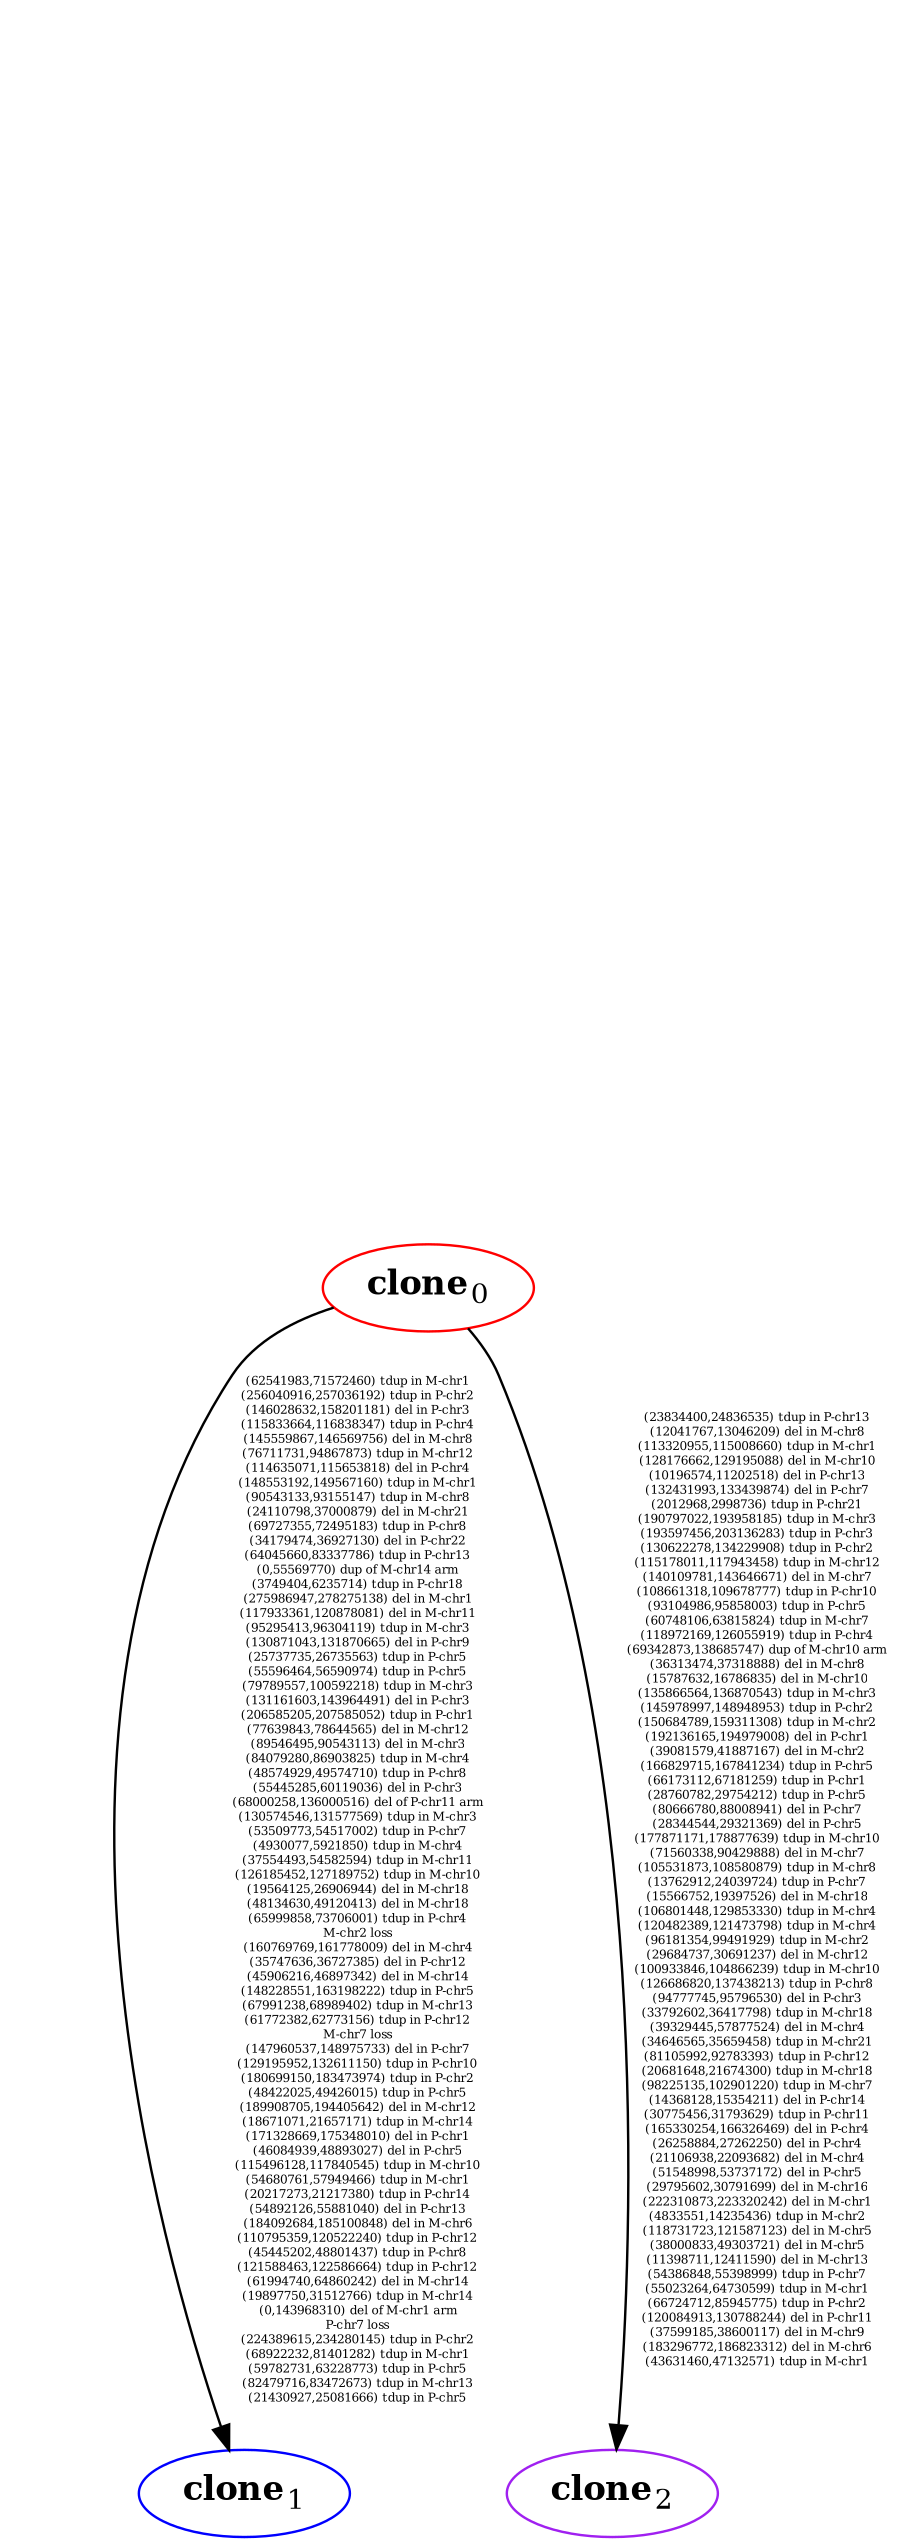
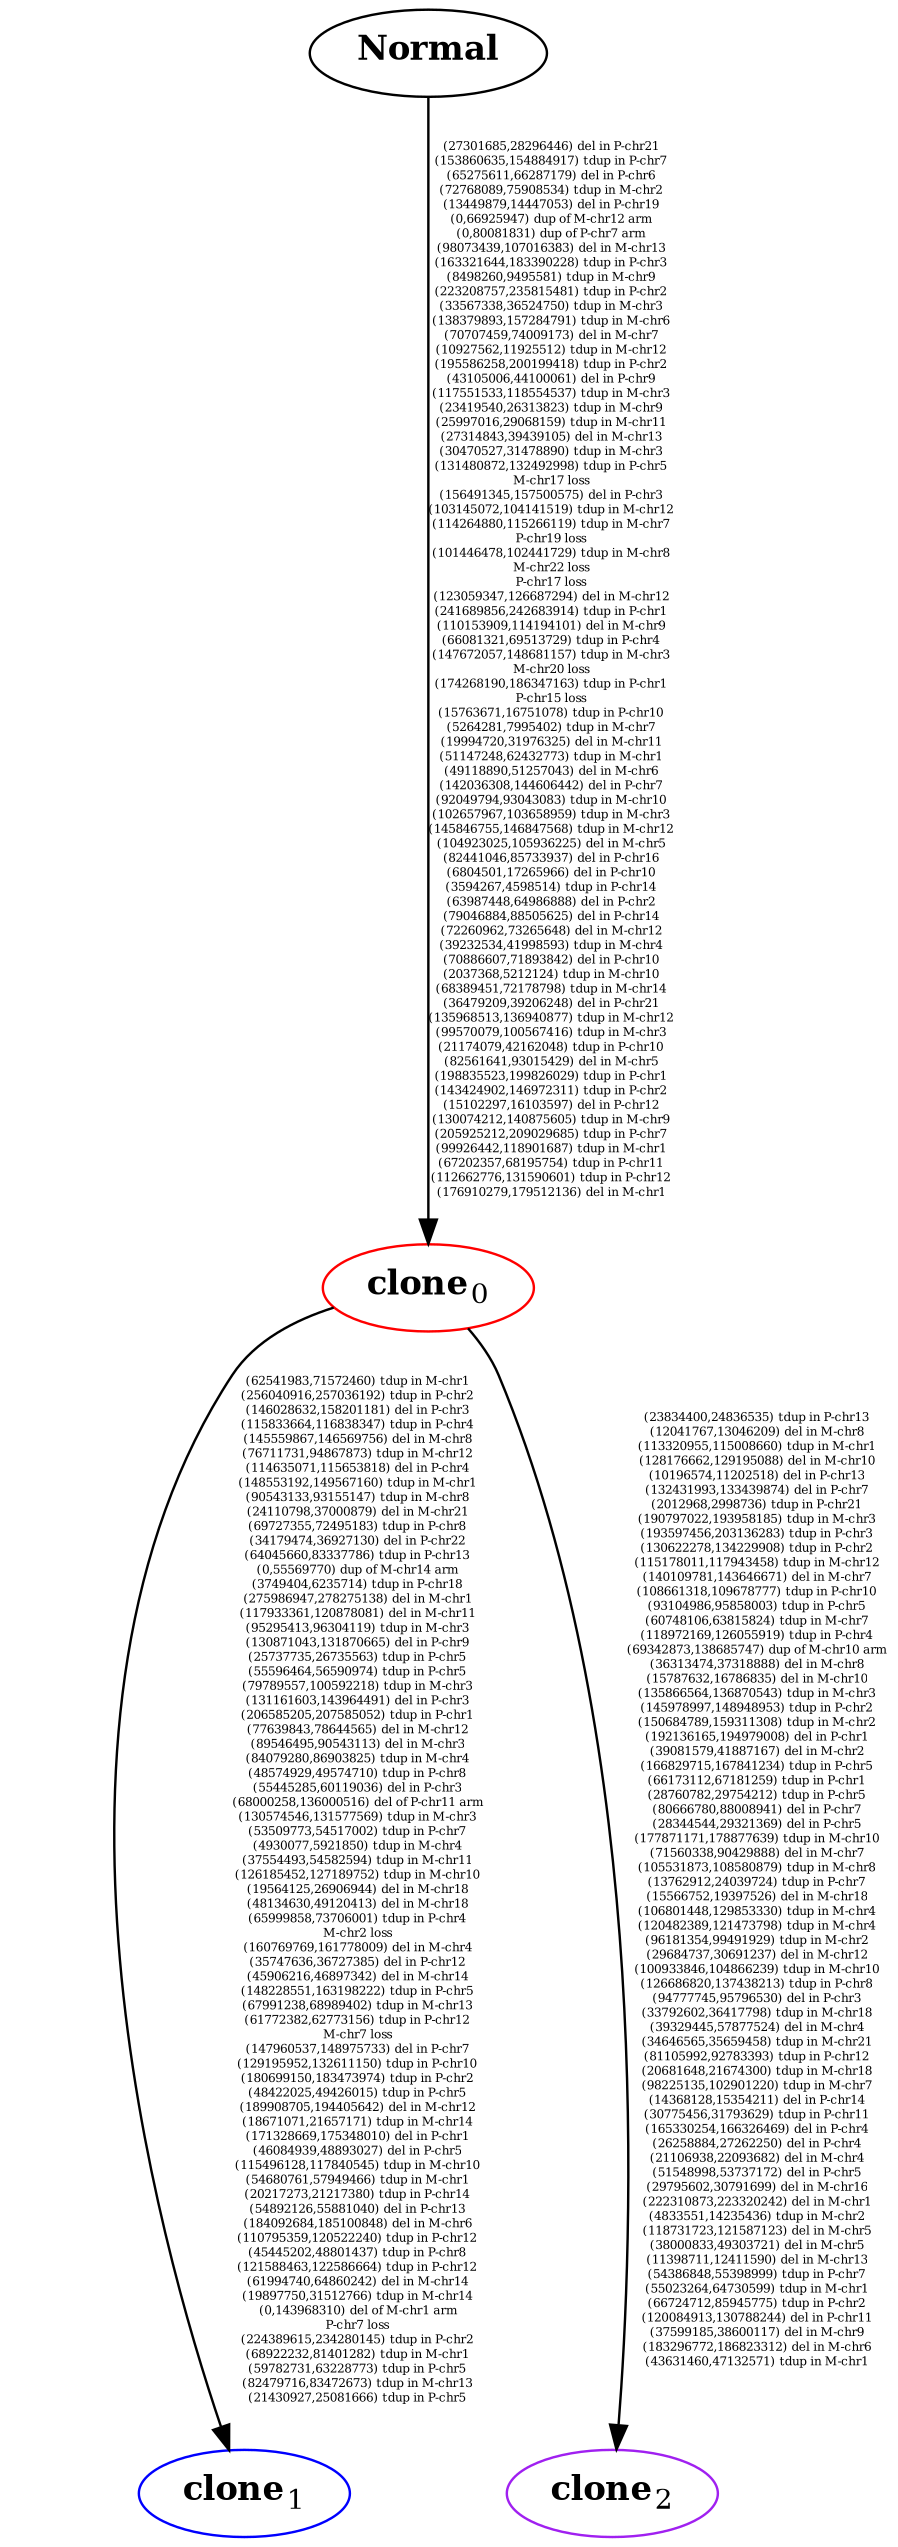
none -> (428, 53)
